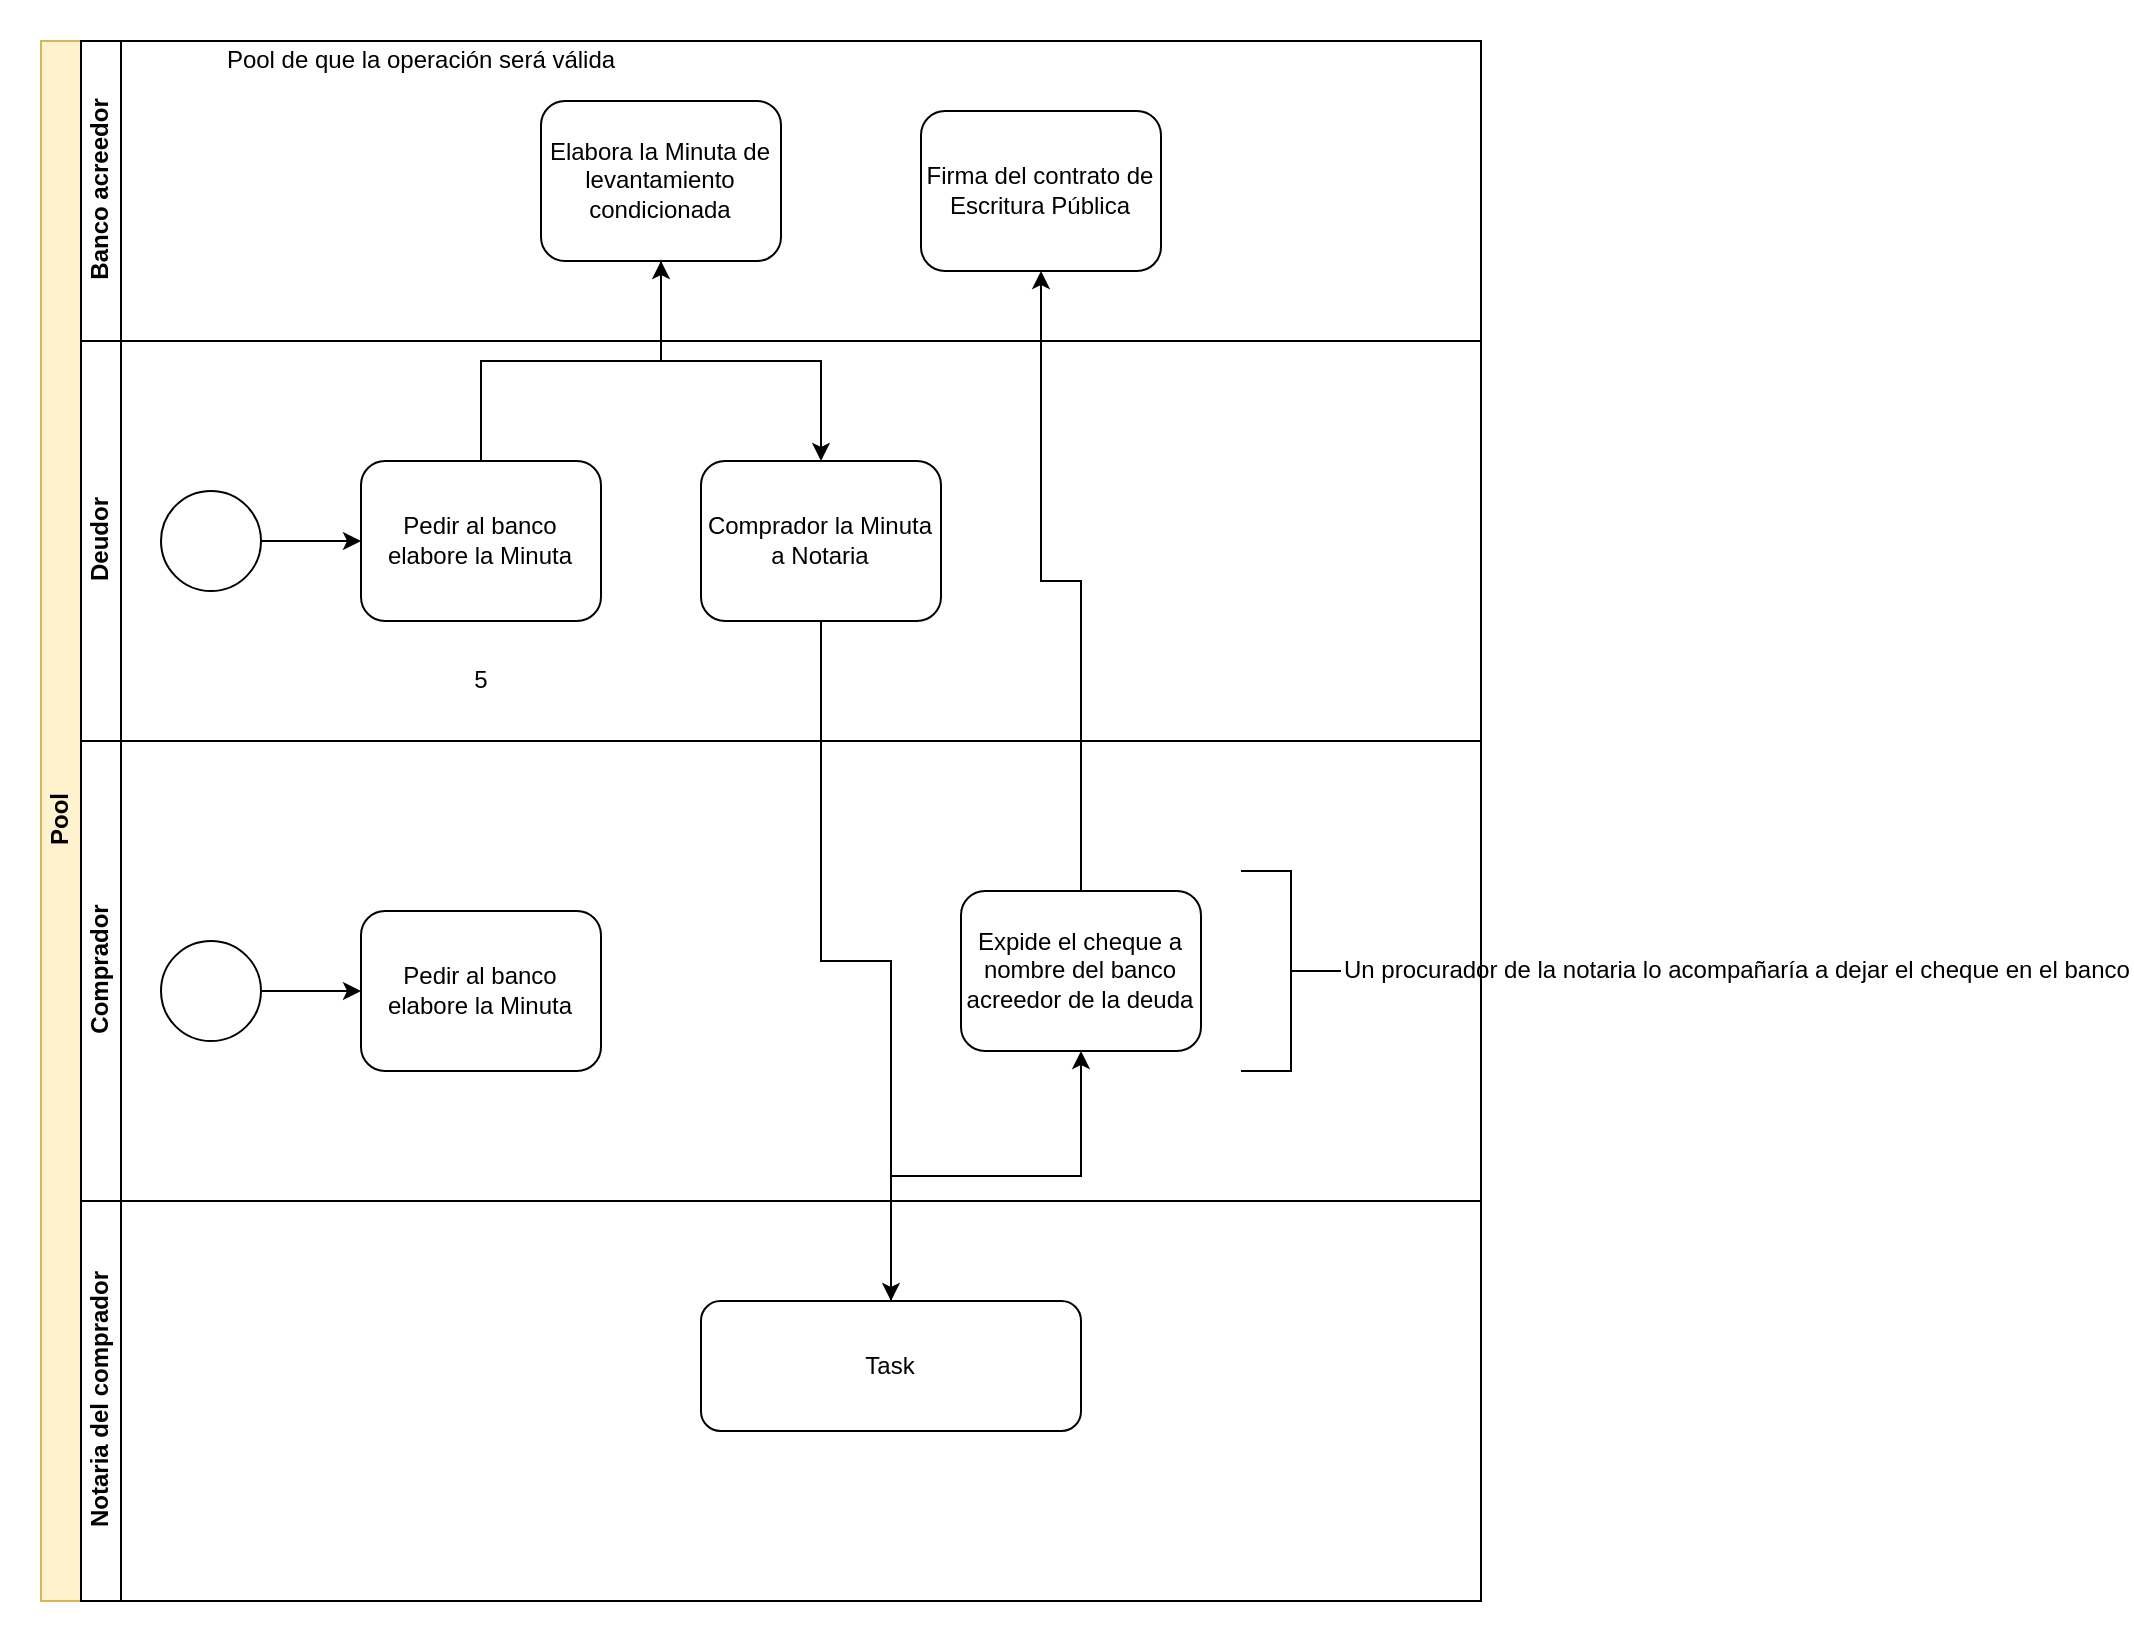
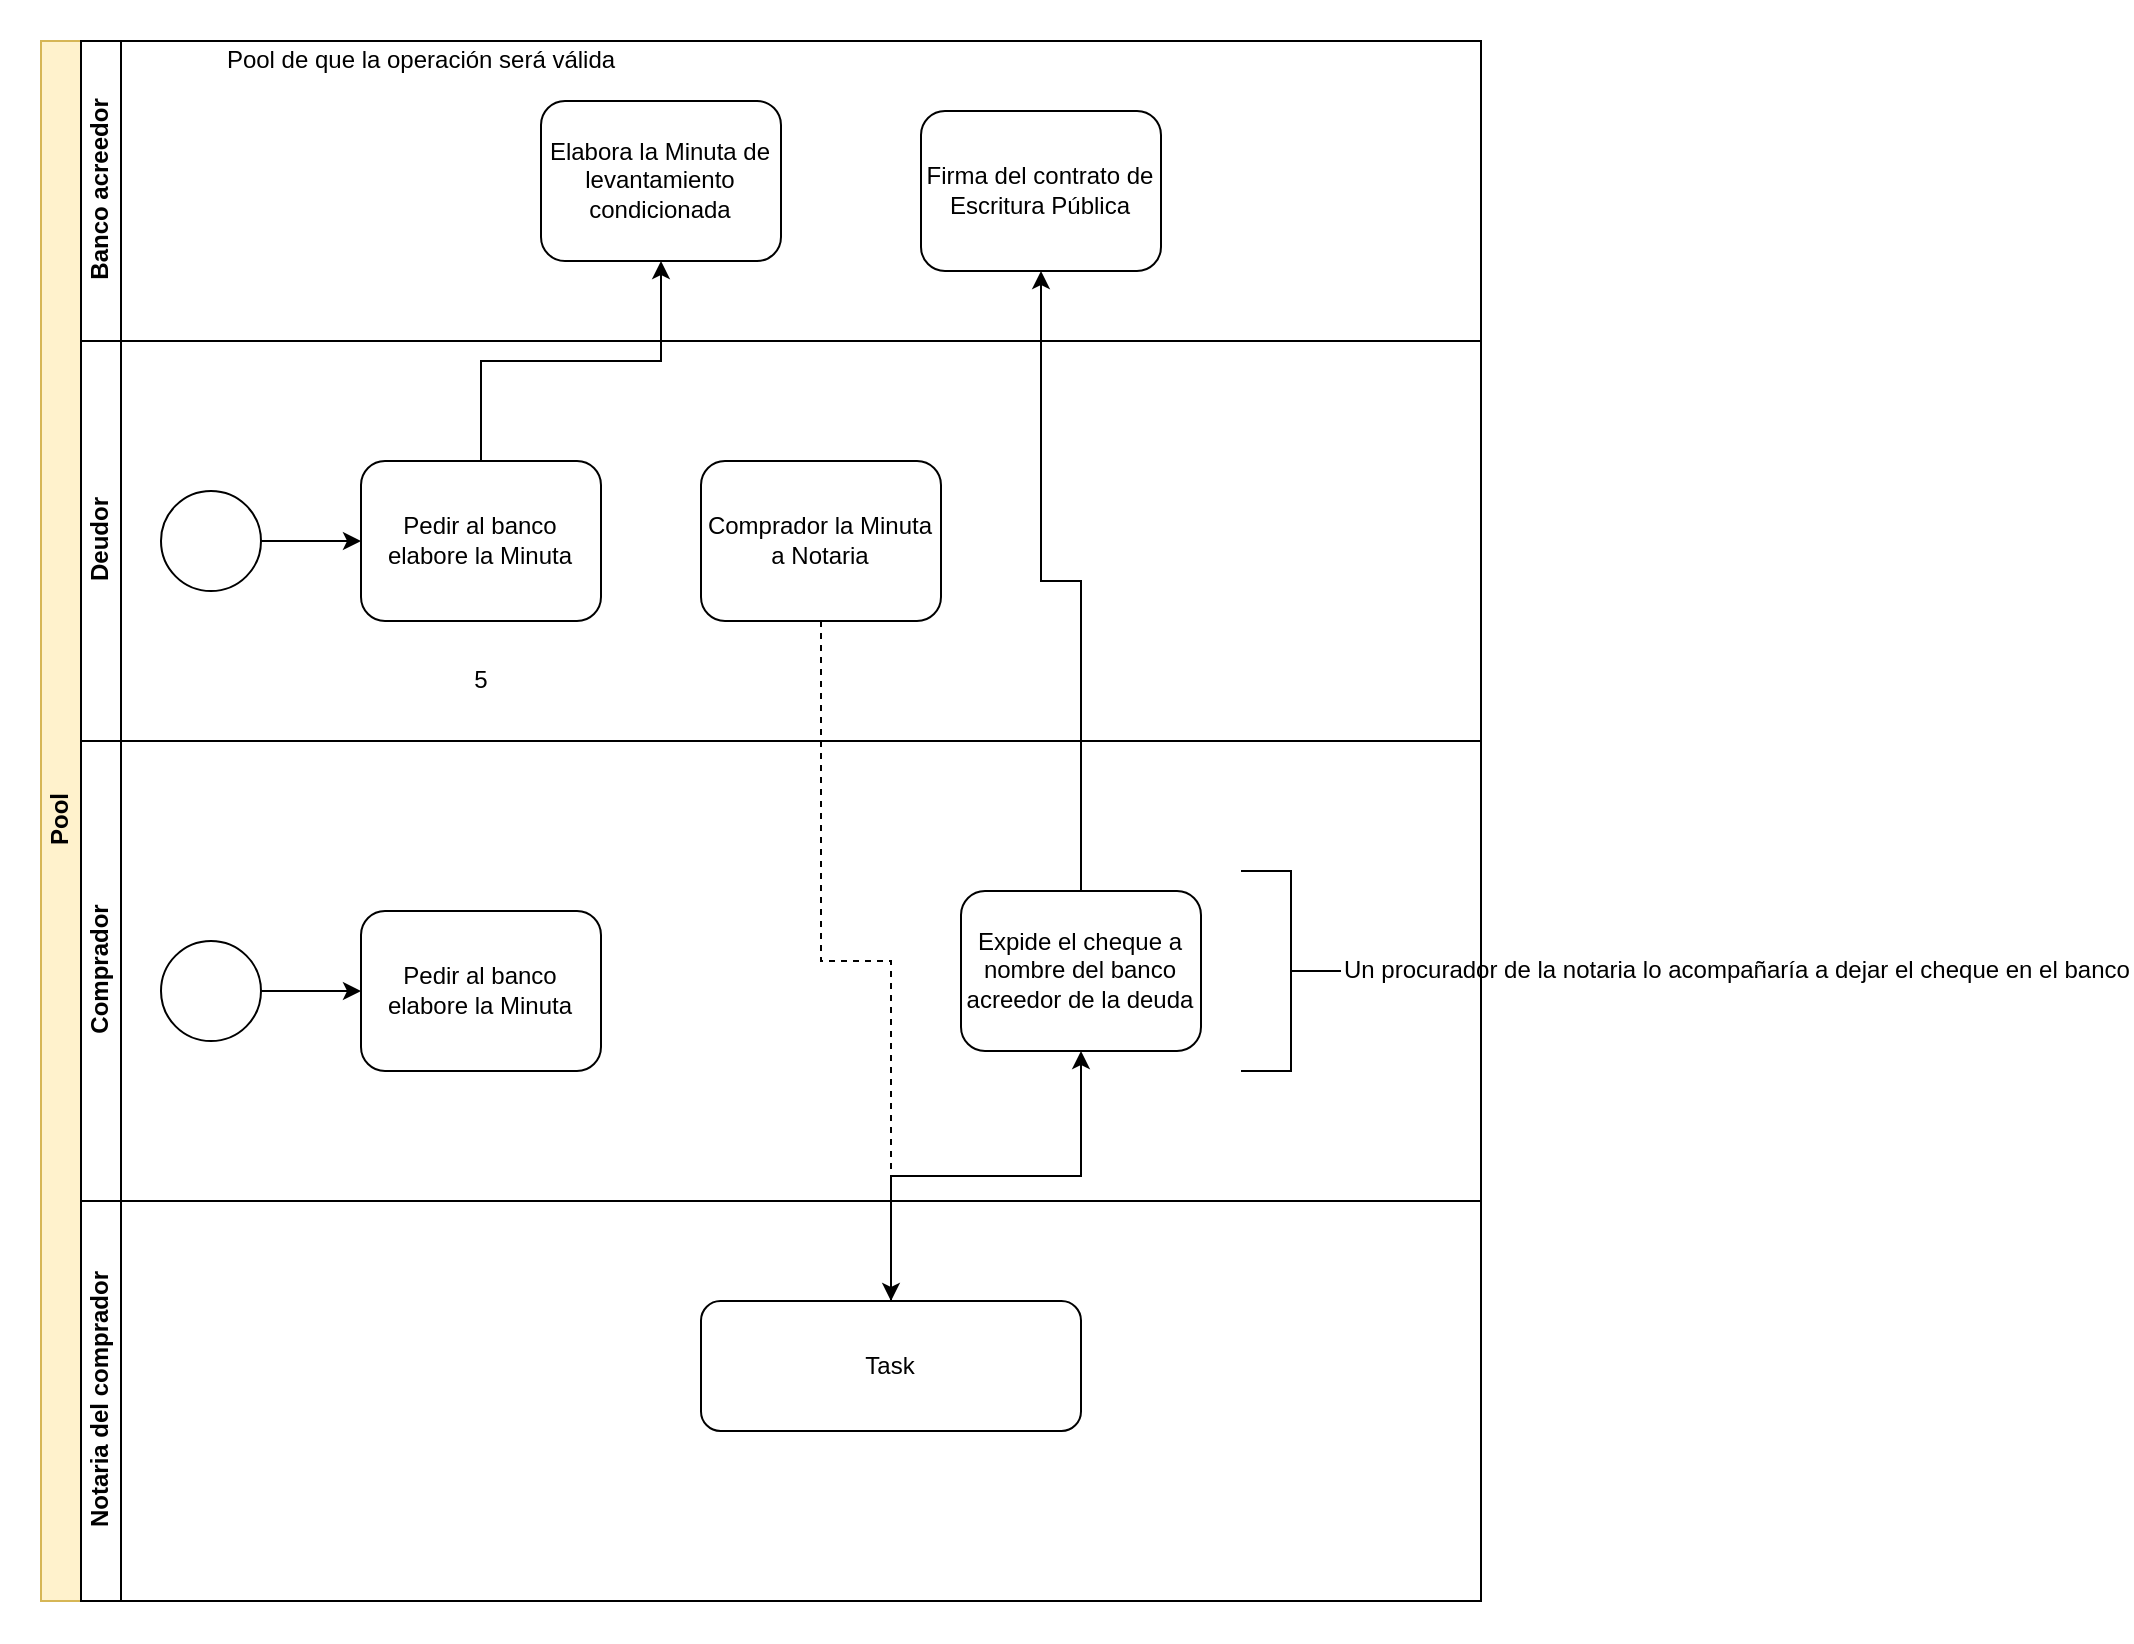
(786, 361) -> none
(854, 961) -> (854, 961)
